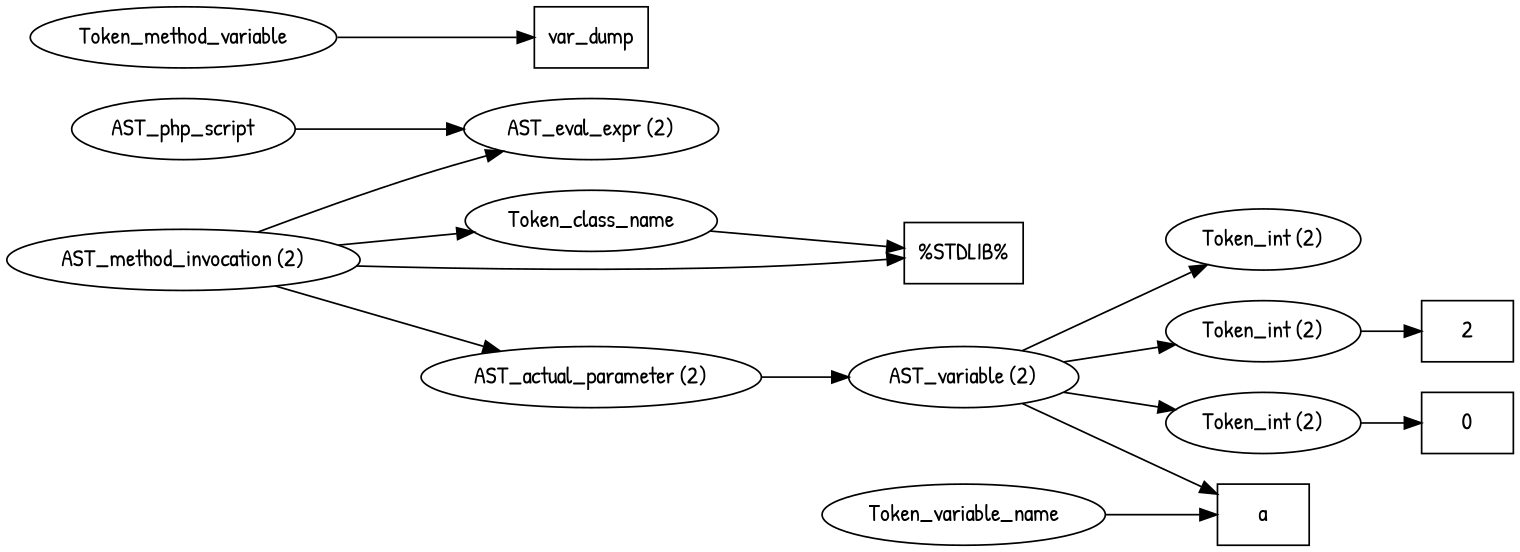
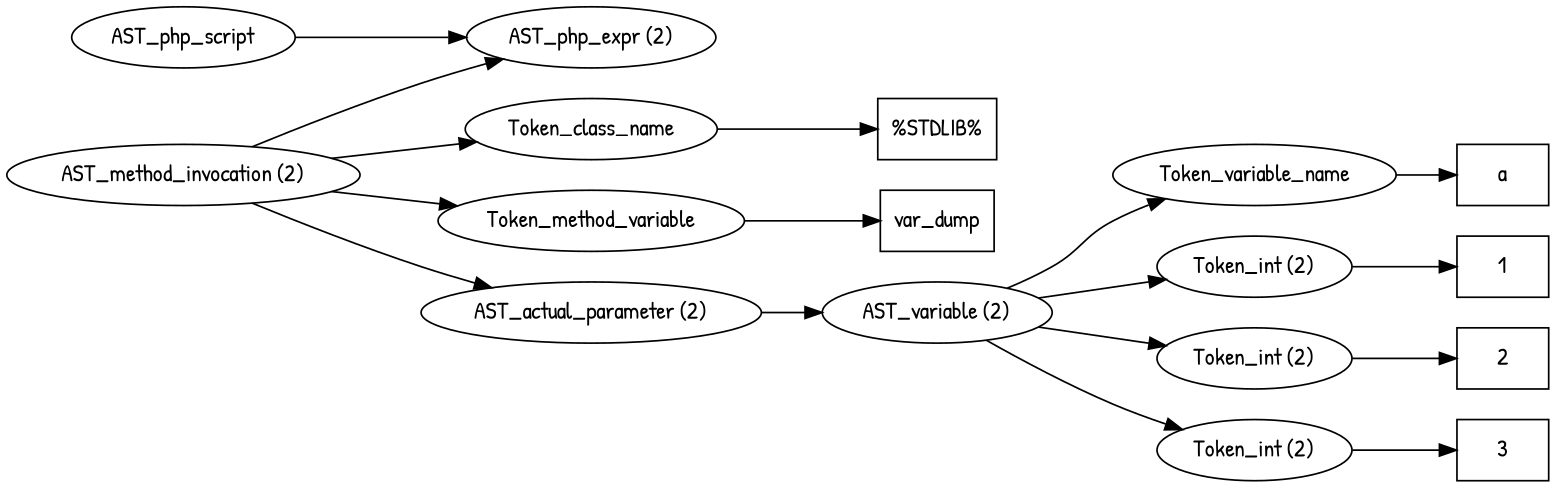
(591, 129) -> (591, 37)
none -> (1503, 267)
(622, 269) -> (386, 198)
(1467, 423) -> (1503, 450)
(1112, 445) -> (1078, 247)
